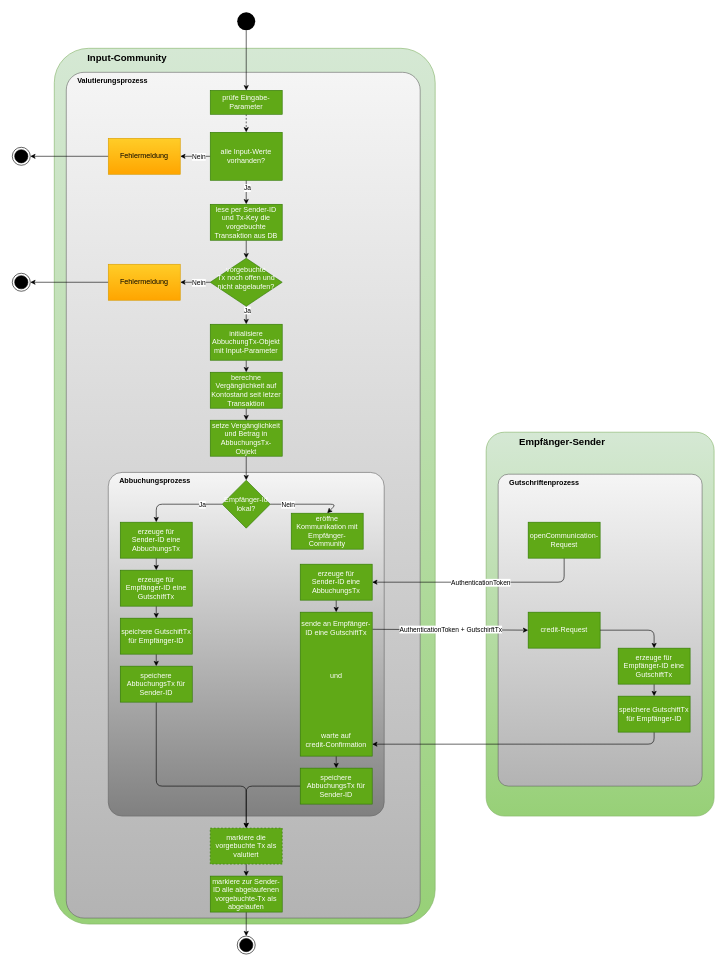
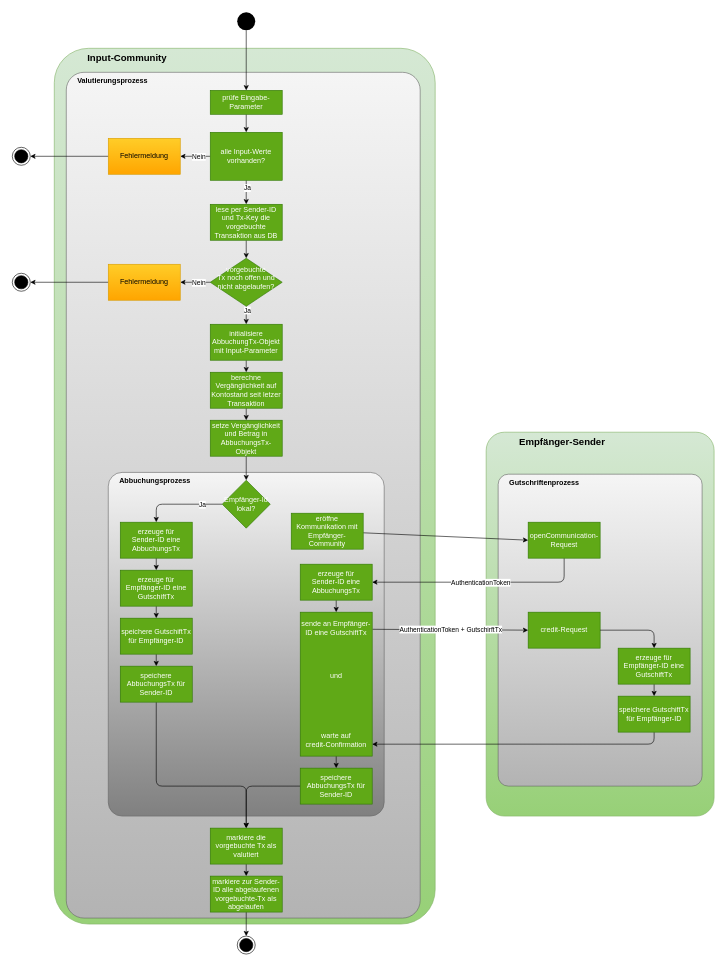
(246, 121) -> (246, 121)
(287, 504) -> none
none -> (515, 540)
(246, 846) -> (246, 846)
